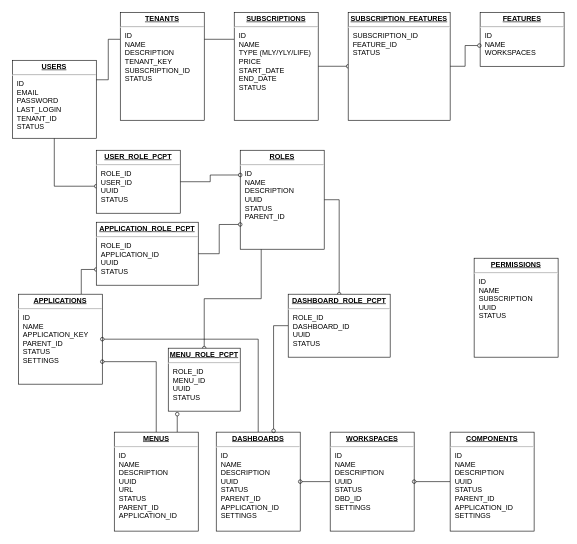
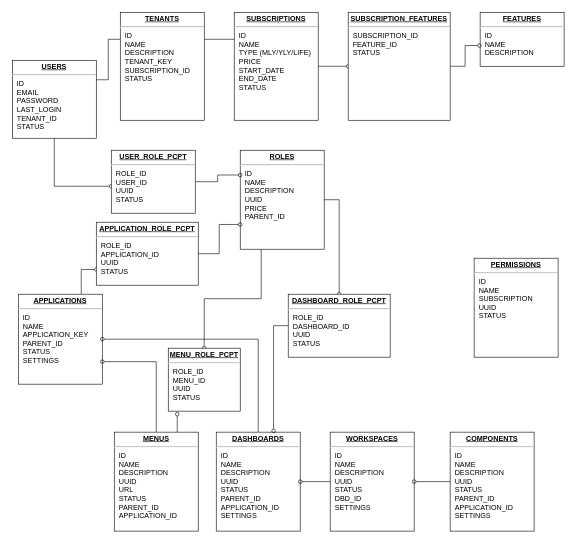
(500, 30) -> (502, 30)
(262, 181) -> (262, 181)
(138, 182) -> (153, 182)
